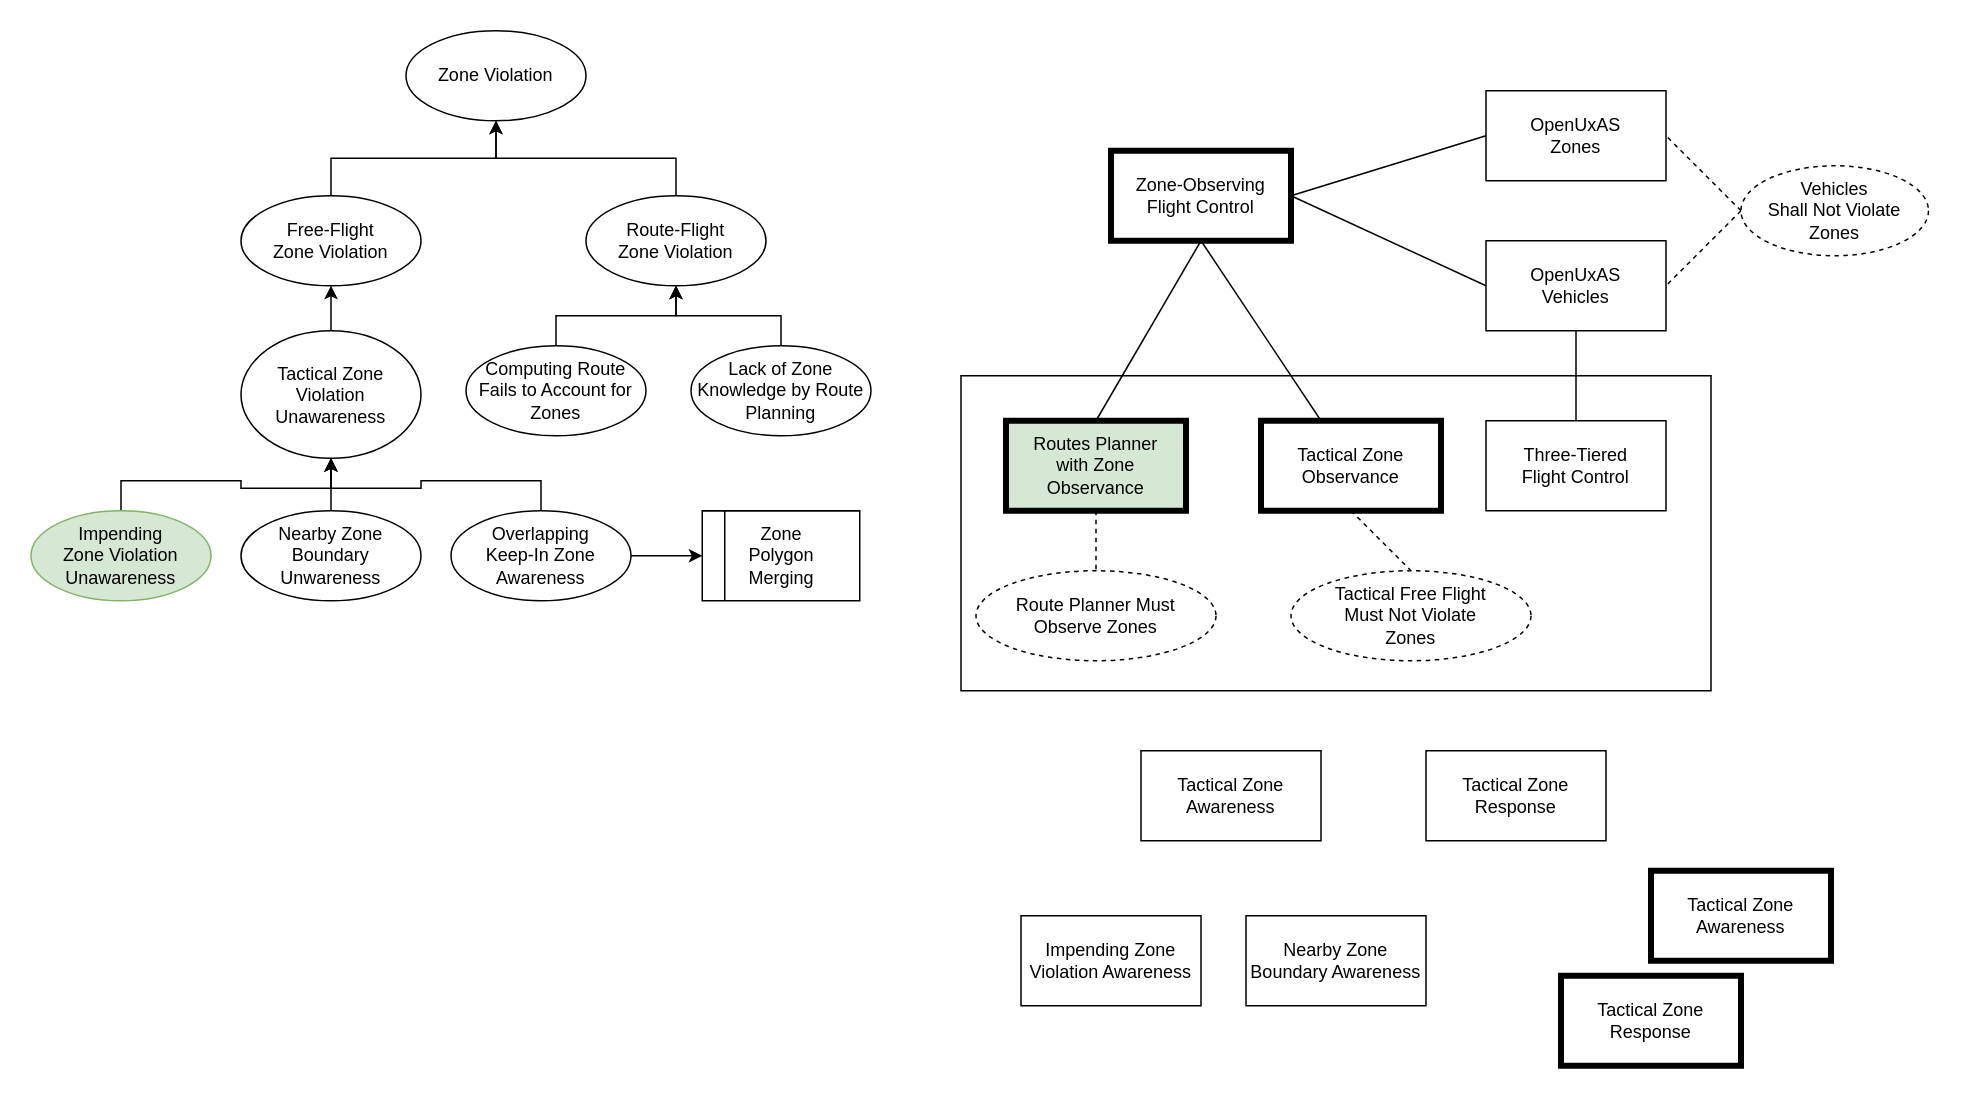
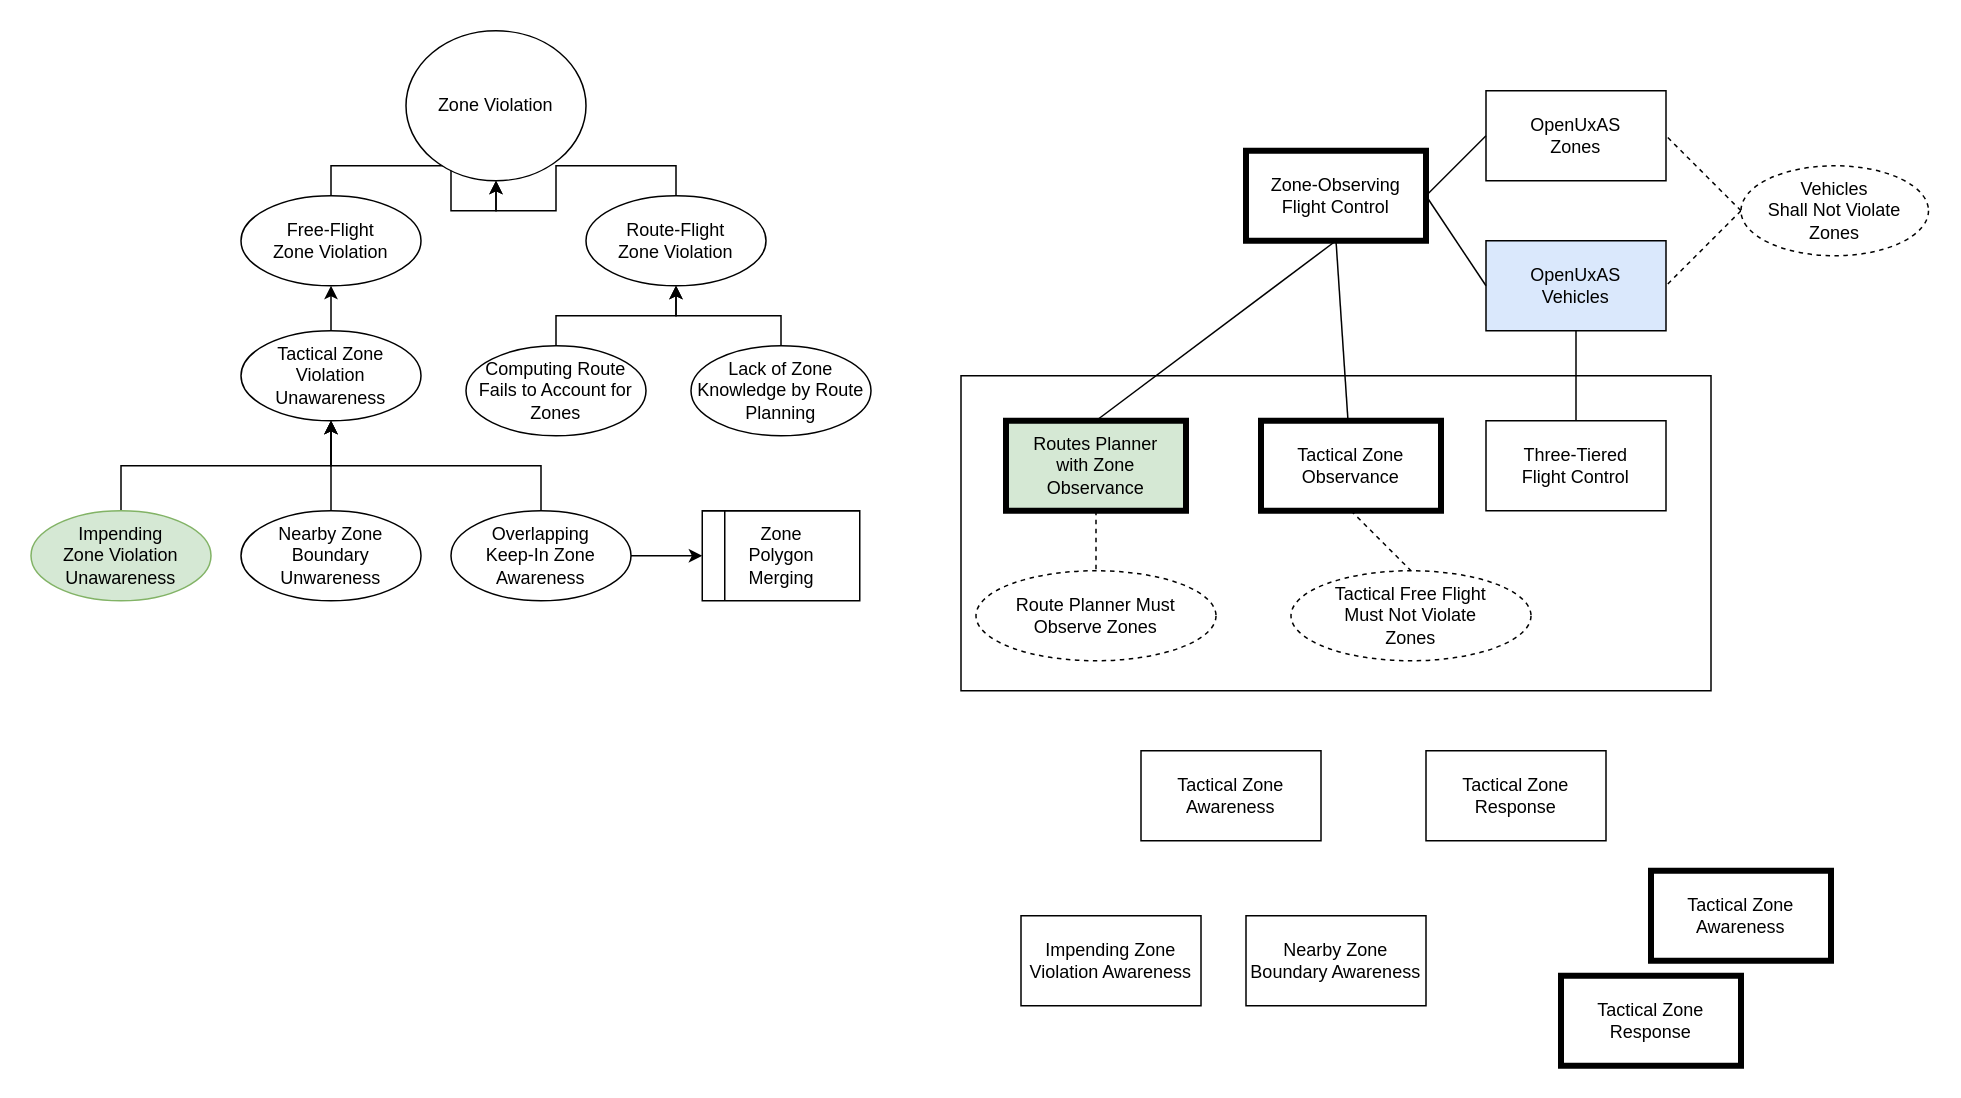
(496, 76) -> (496, 106)
(1201, 196) -> (1336, 196)
(1576, 286) -> (1576, 286)
(331, 395) -> (331, 376)
